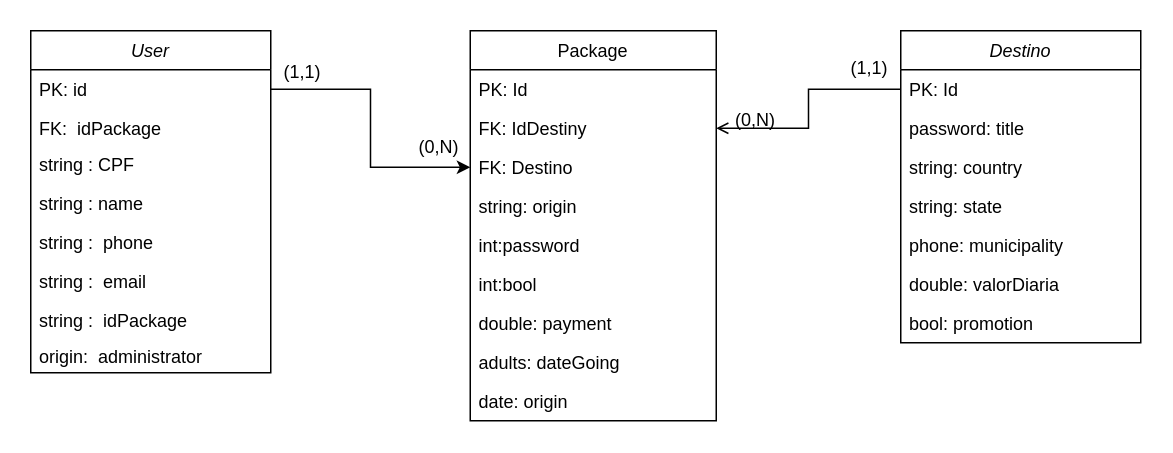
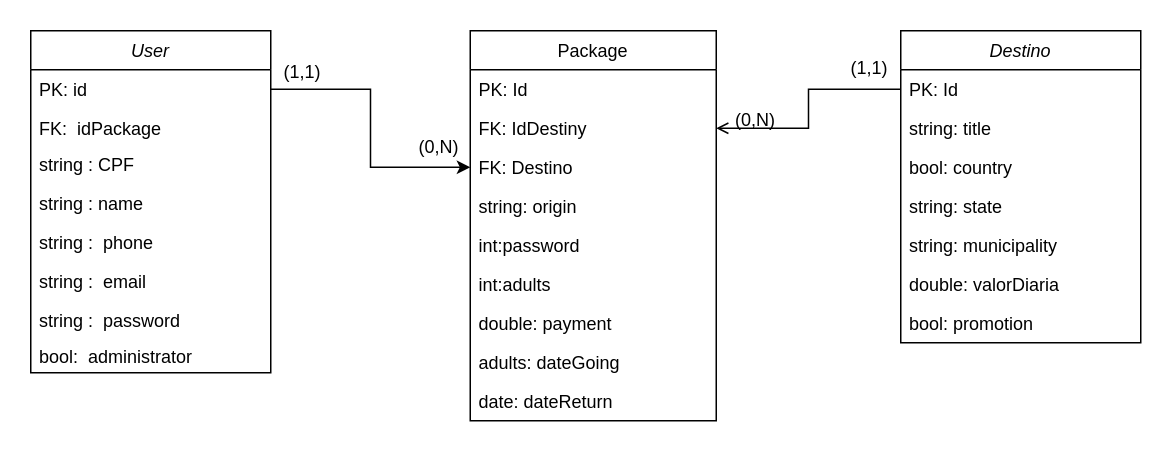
(975, 129) -> (963, 129)
(978, 168) -> (968, 168)
(993, 246) -> (996, 246)
(512, 285) -> (522, 285)
(123, 321) -> (120, 321)
(138, 357) -> (130, 357)
(530, 402) -> (554, 402)
